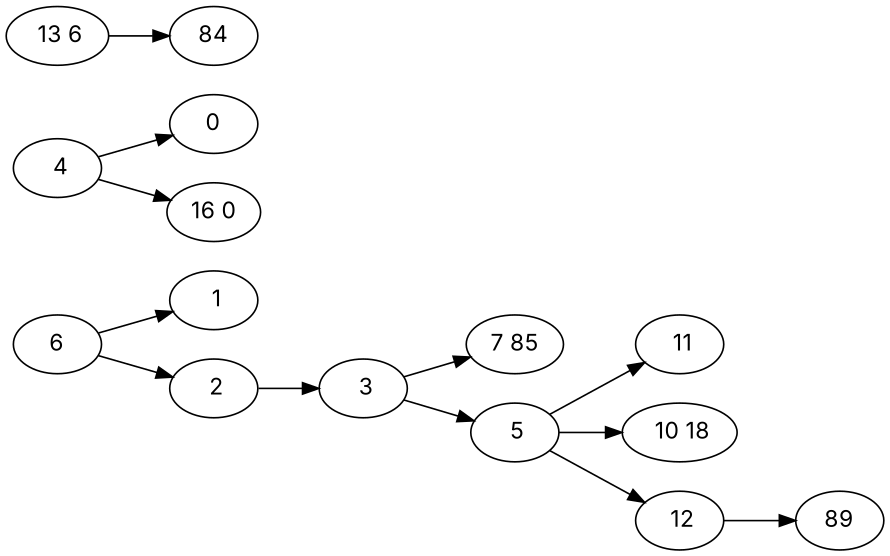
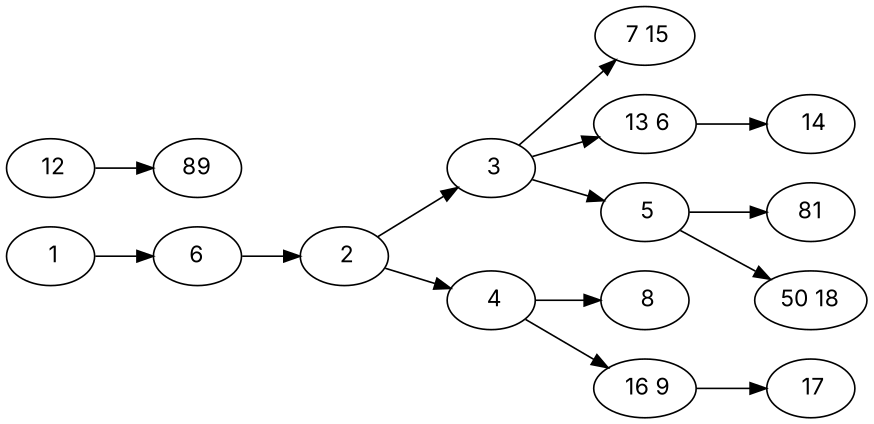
(214, 36) -> (811, 124)
(214, 124) -> (645, 300)
none -> (558, 149)
(214, 212) -> (645, 388)
none -> (410, 276)
(128, 325) -> (116, 256)
(515, 344) -> (645, 36)
(680, 344) -> (811, 212)
none -> (811, 388)
(680, 432) -> (811, 300)
(590, 473) -> none
